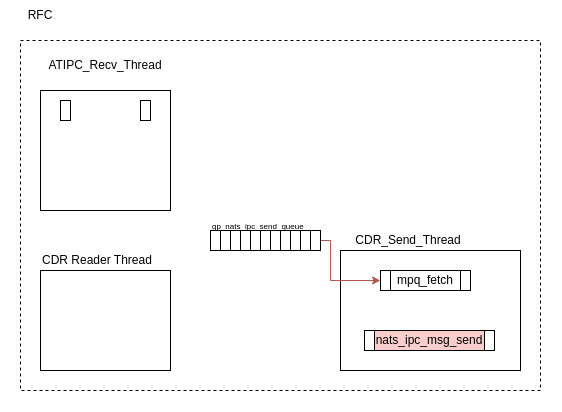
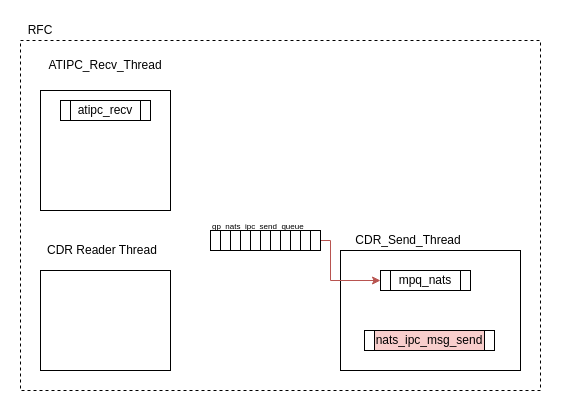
(41, 16) -> (41, 31)
none -> (106, 111)
(106, 261) -> (111, 251)
(426, 281) -> (426, 281)
